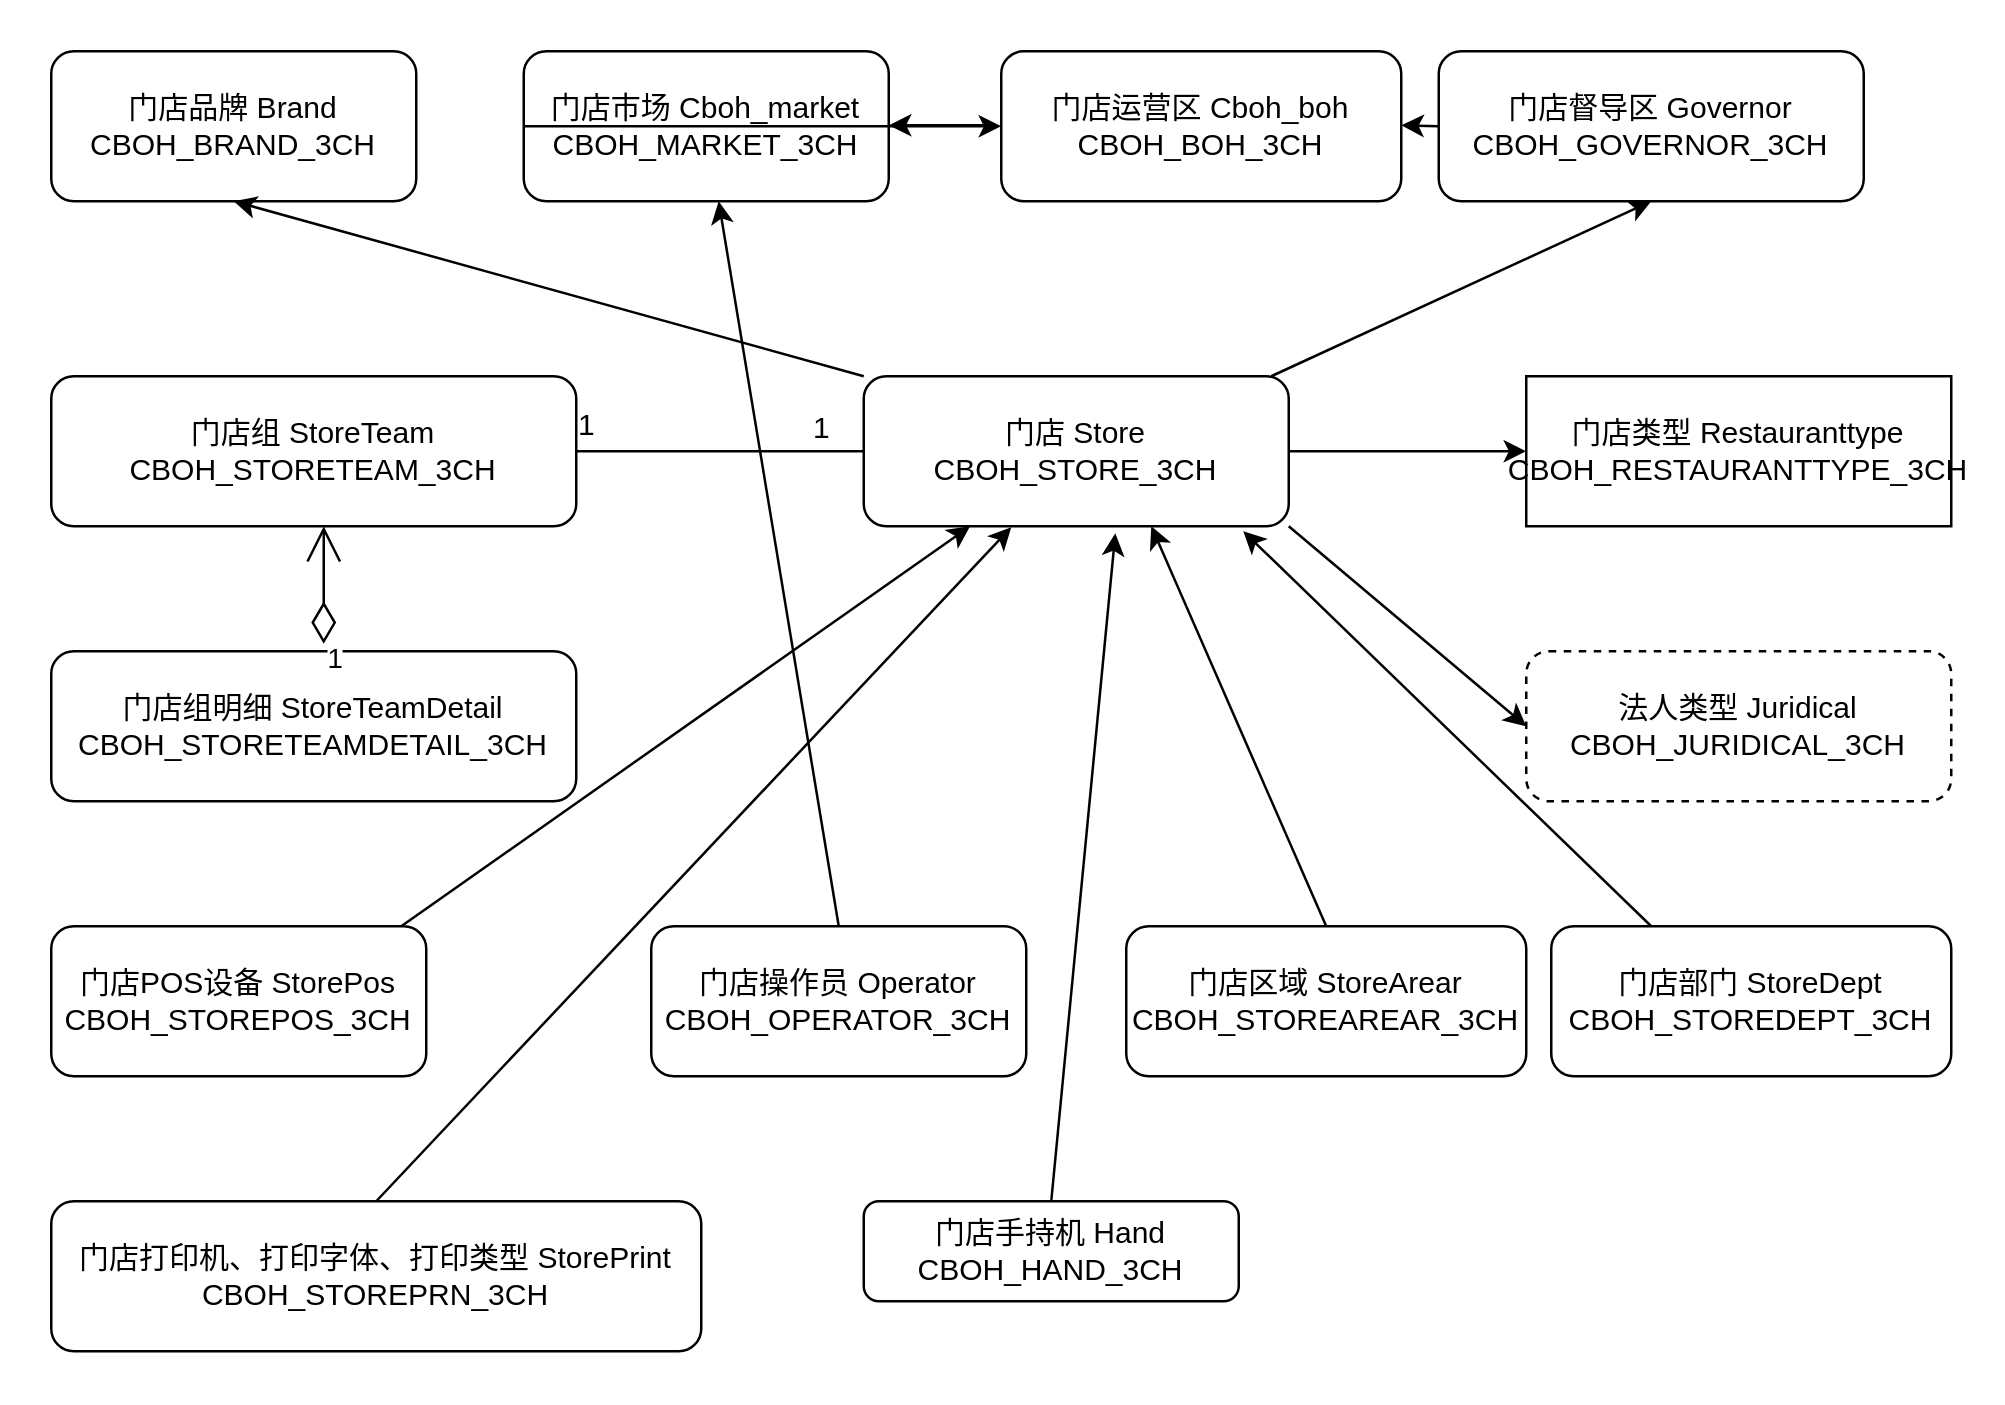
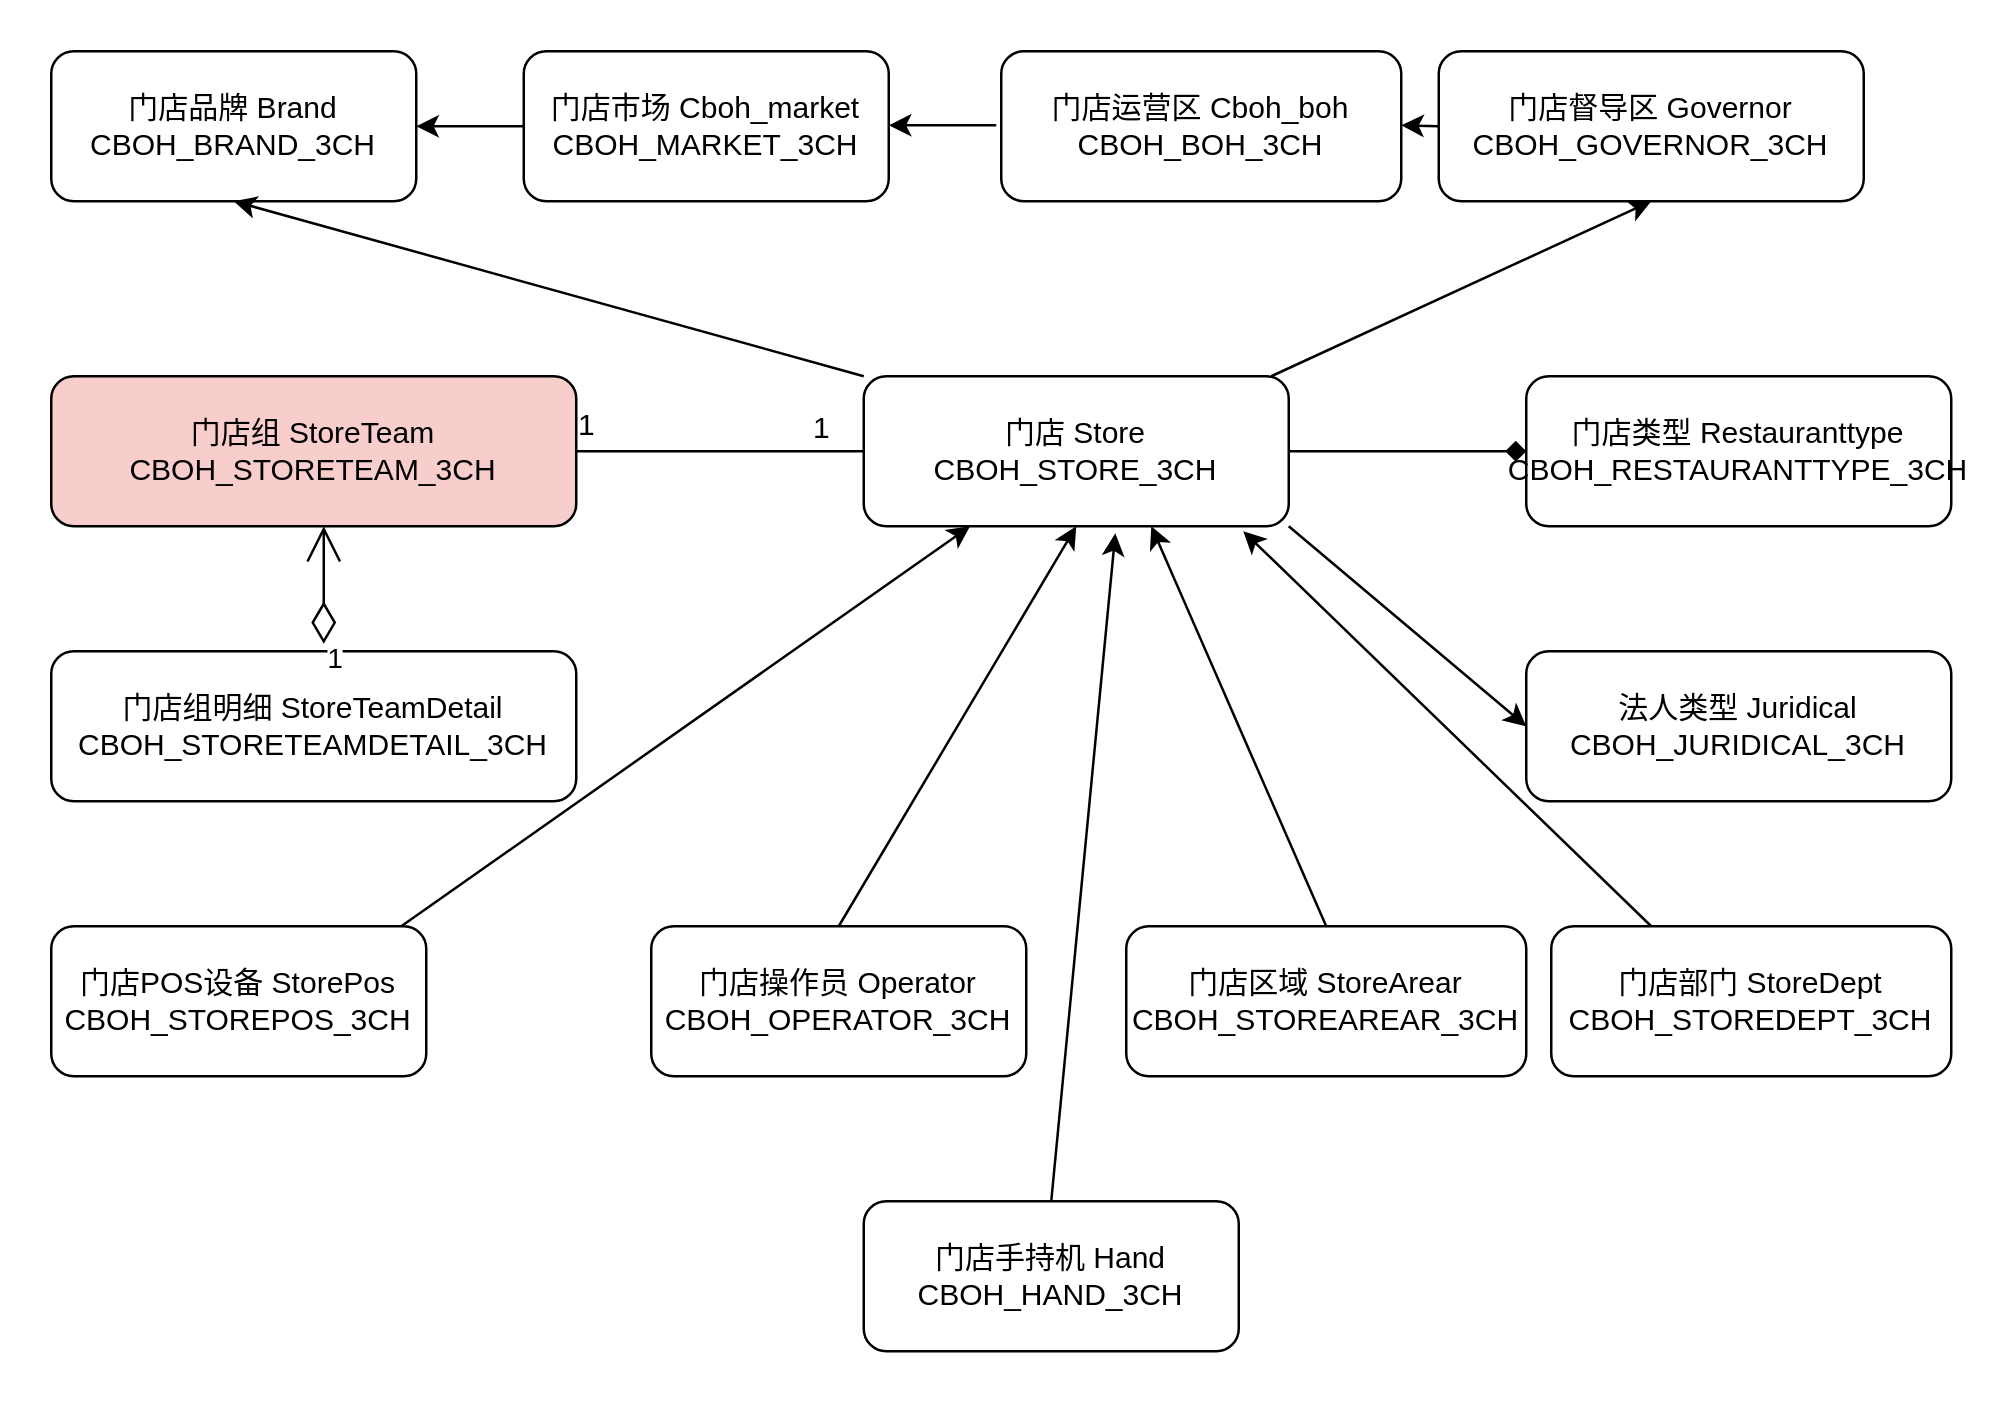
(708, 126) -> (478, 126)
(314, 451) -> (314, 451)
(1507, 451) -> (1506, 451)
(1739, 451) -> (1739, 451)
(777, 551) -> (953, 734)
(1739, 726) -> (1739, 726)
(590, 974) -> none
(1051, 1251) -> (1051, 1276)
(376, 1276) -> none
